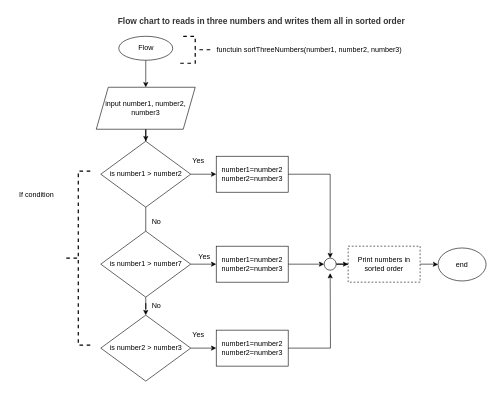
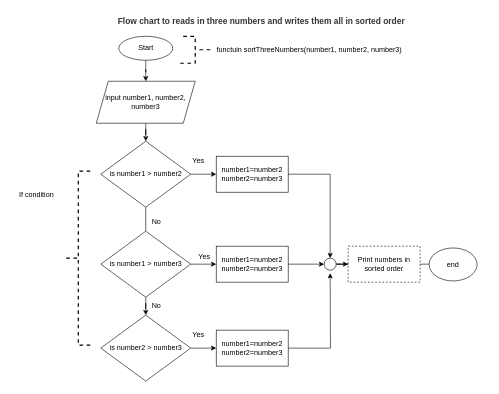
(146, 48) -> (146, 48)
(146, 108) -> (146, 102)
(146, 264) -> (146, 264)
(462, 265) -> (453, 265)
